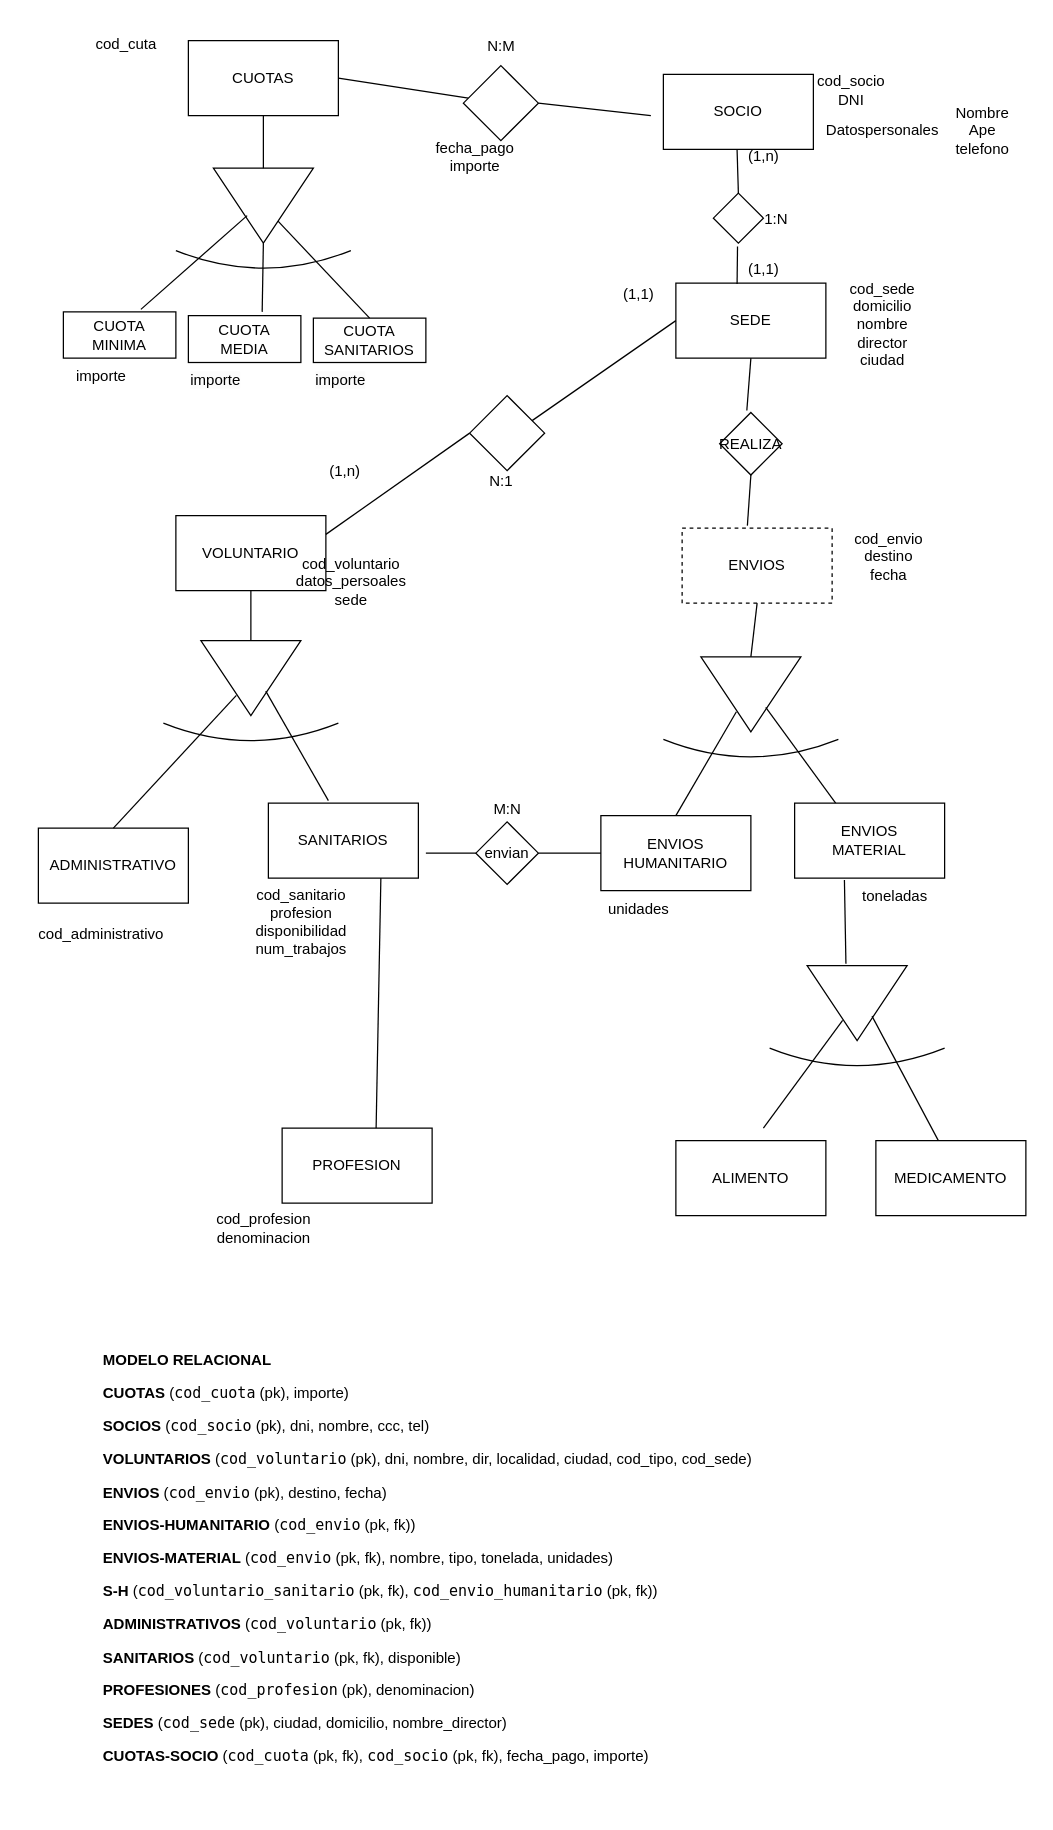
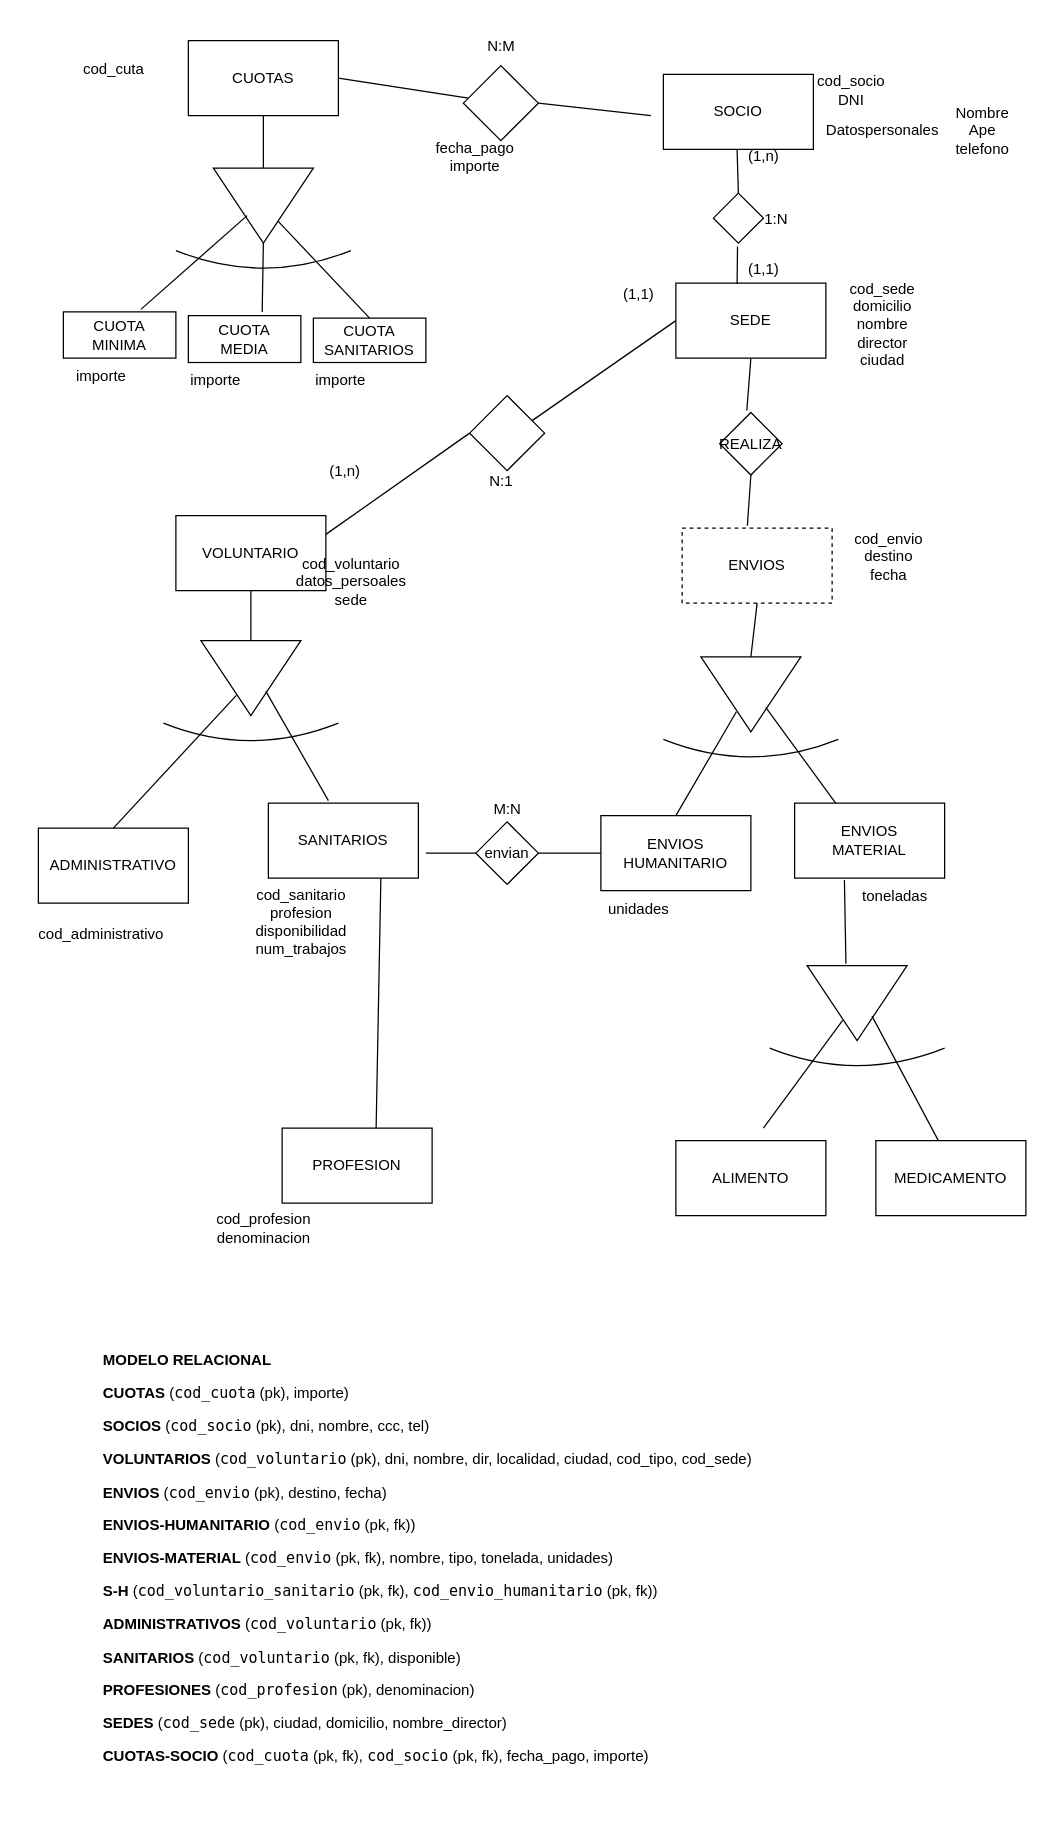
(126, 44) -> (113, 69)
